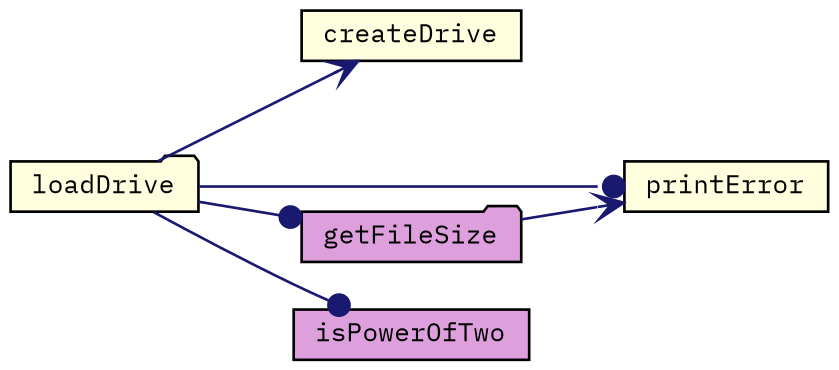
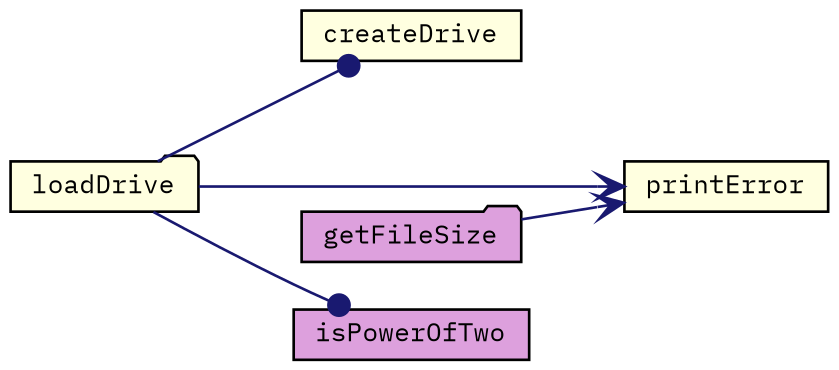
(248, 116) -> (248, 116)
(398, 187) -> (398, 187)
(239, 208) -> none
